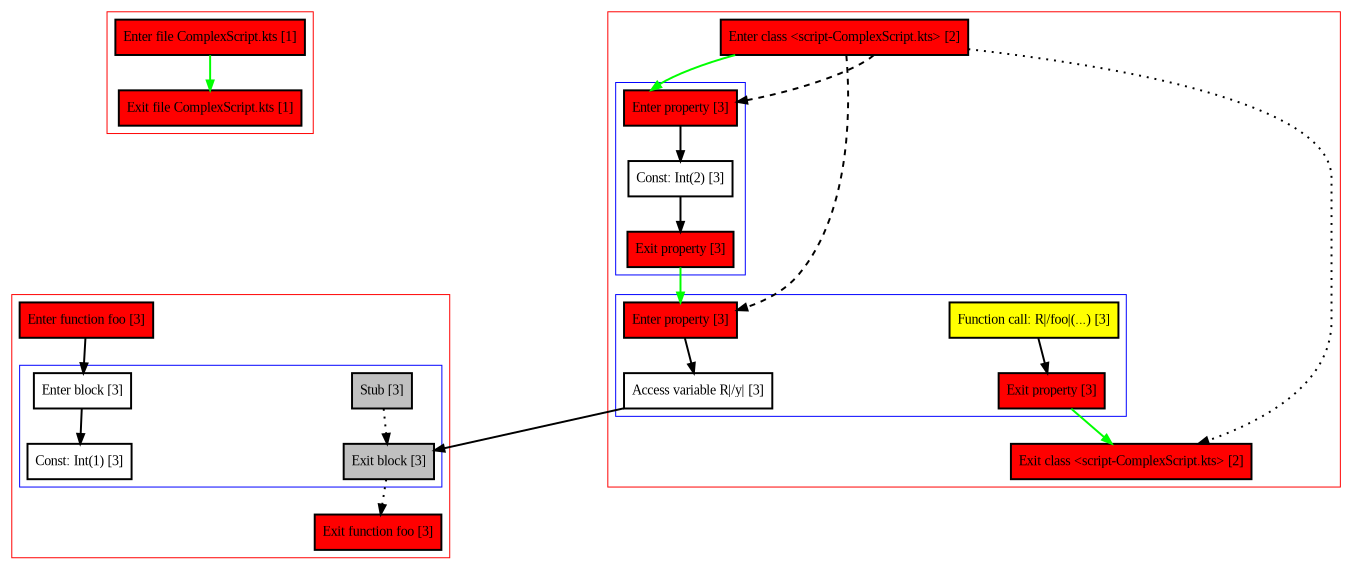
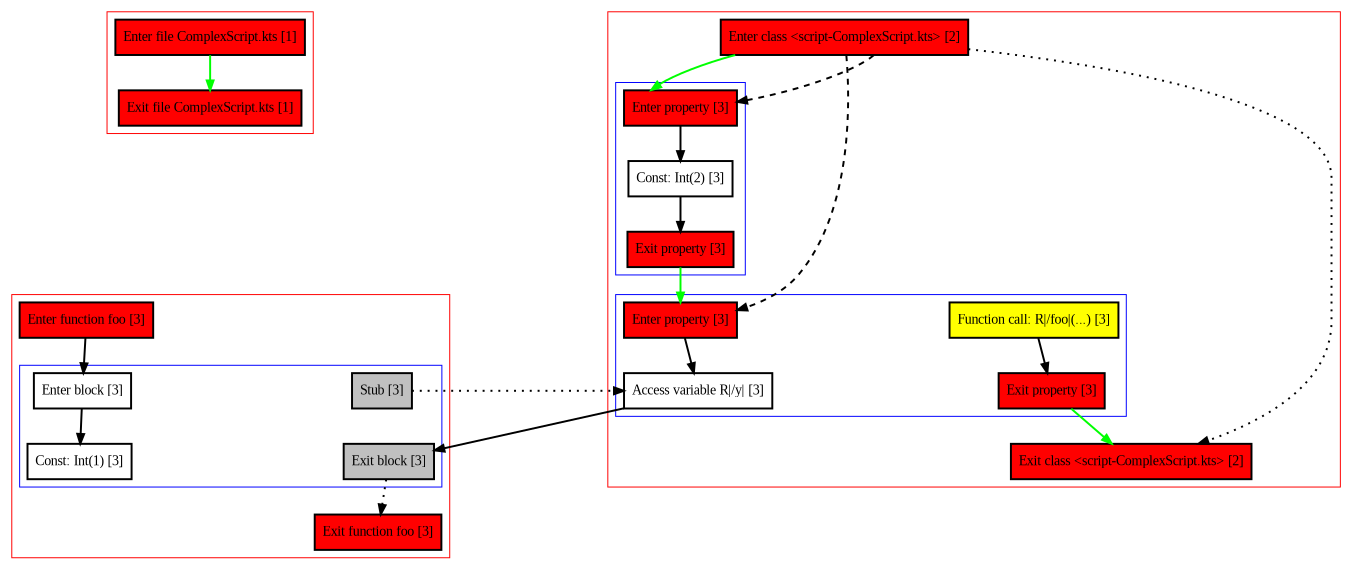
(385, 421) -> (513, 391)
